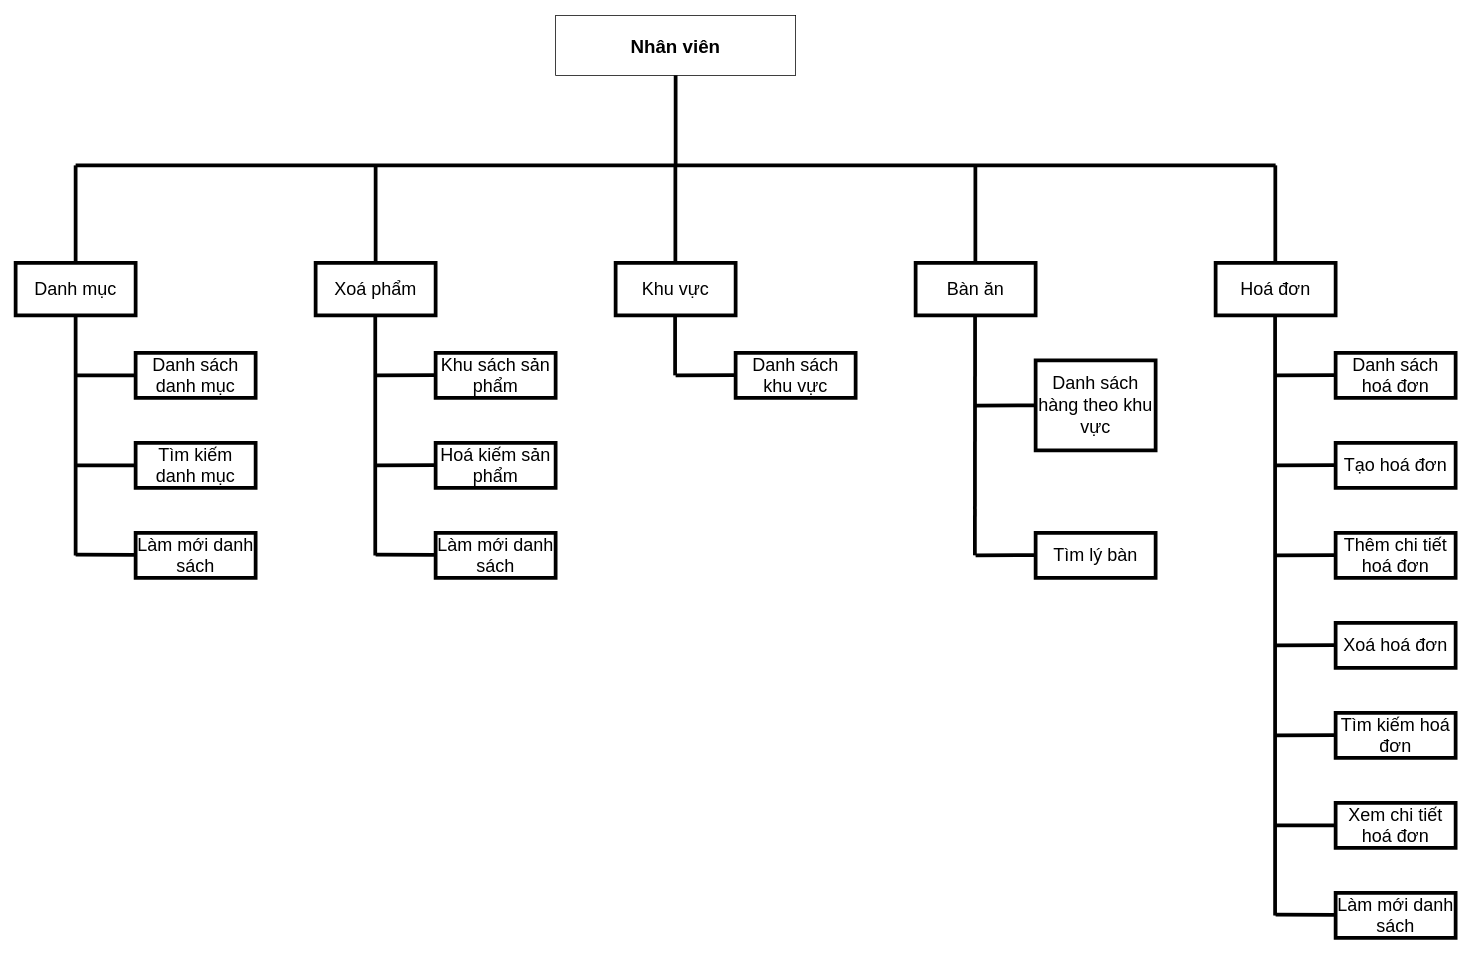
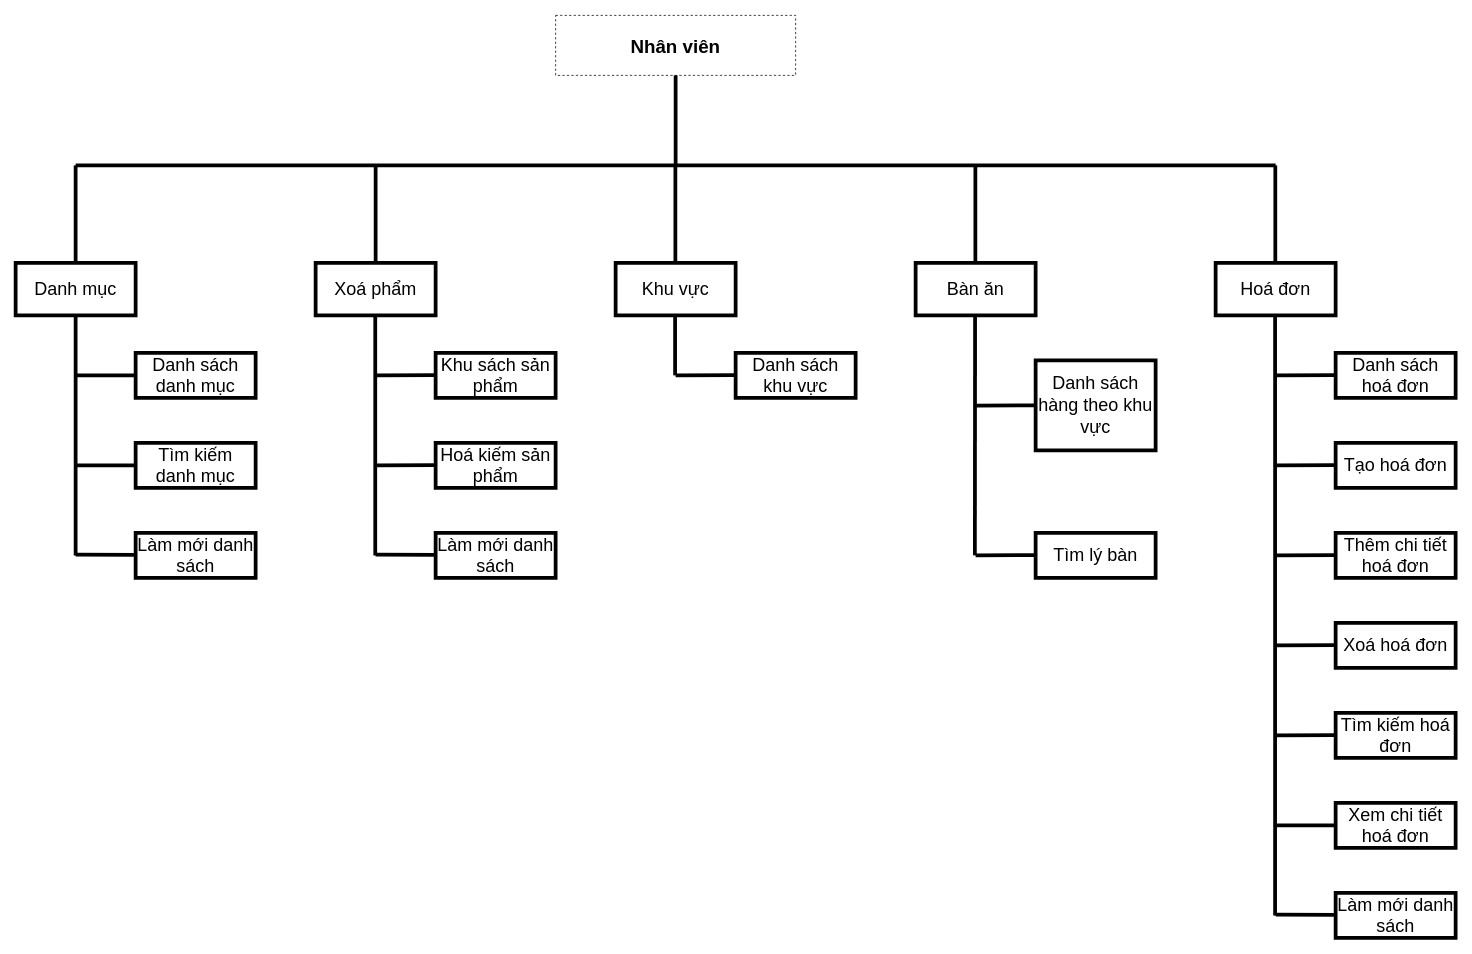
(675, 45) -> (675, 45)
